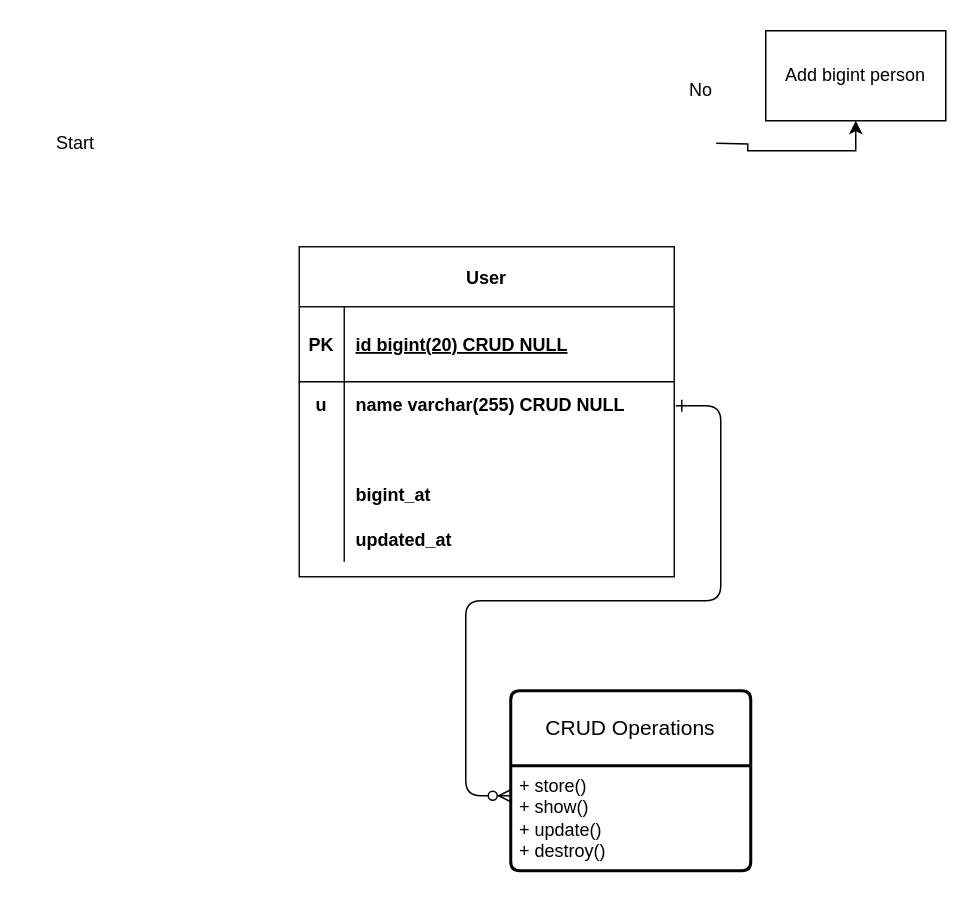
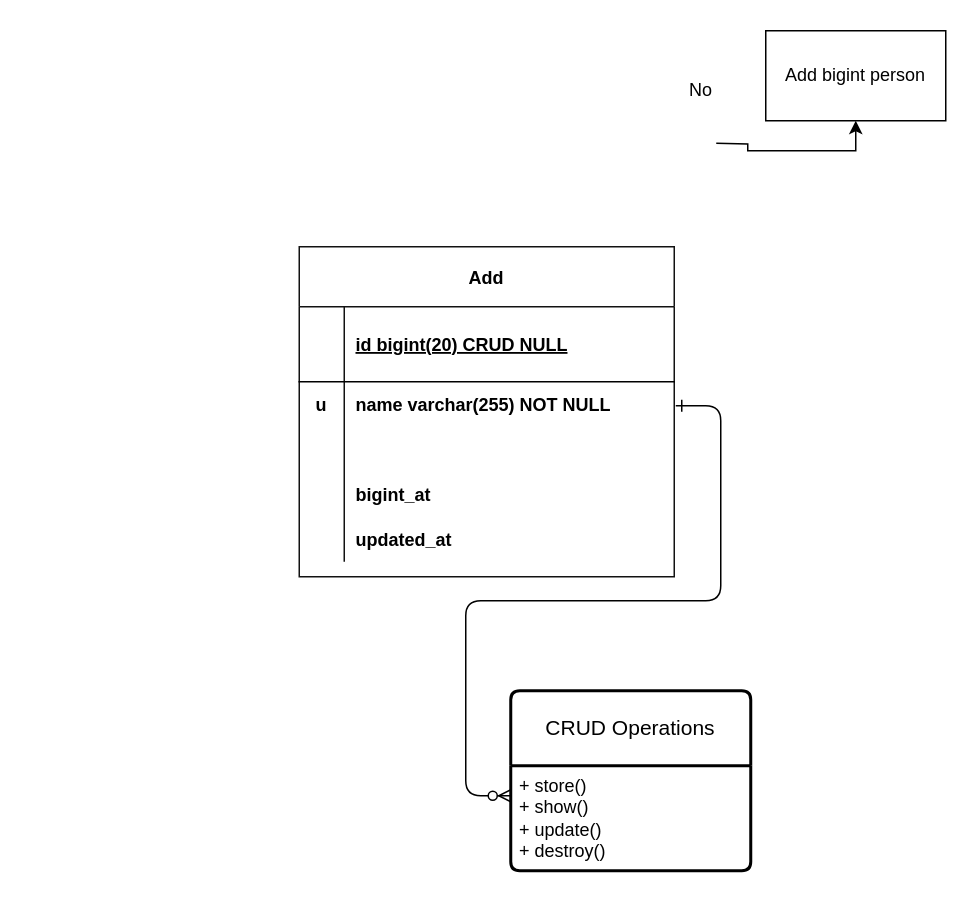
(76, 143) -> none
(486, 278) -> (486, 278)
(322, 344) -> none
(485, 405) -> (480, 405)
